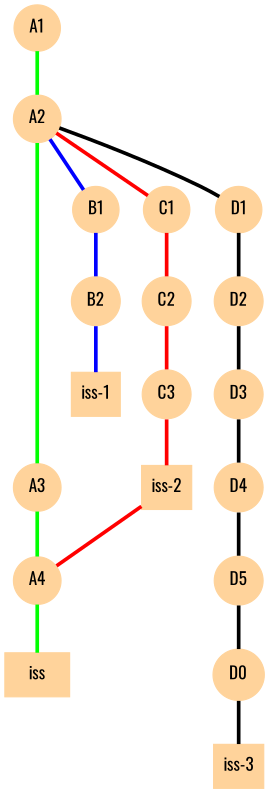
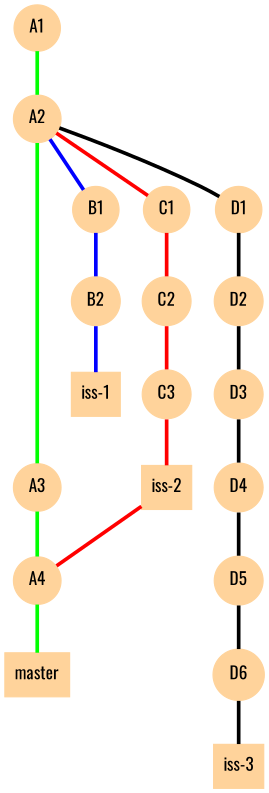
(37, 675) -> (37, 675)
(239, 675) -> (239, 675)
